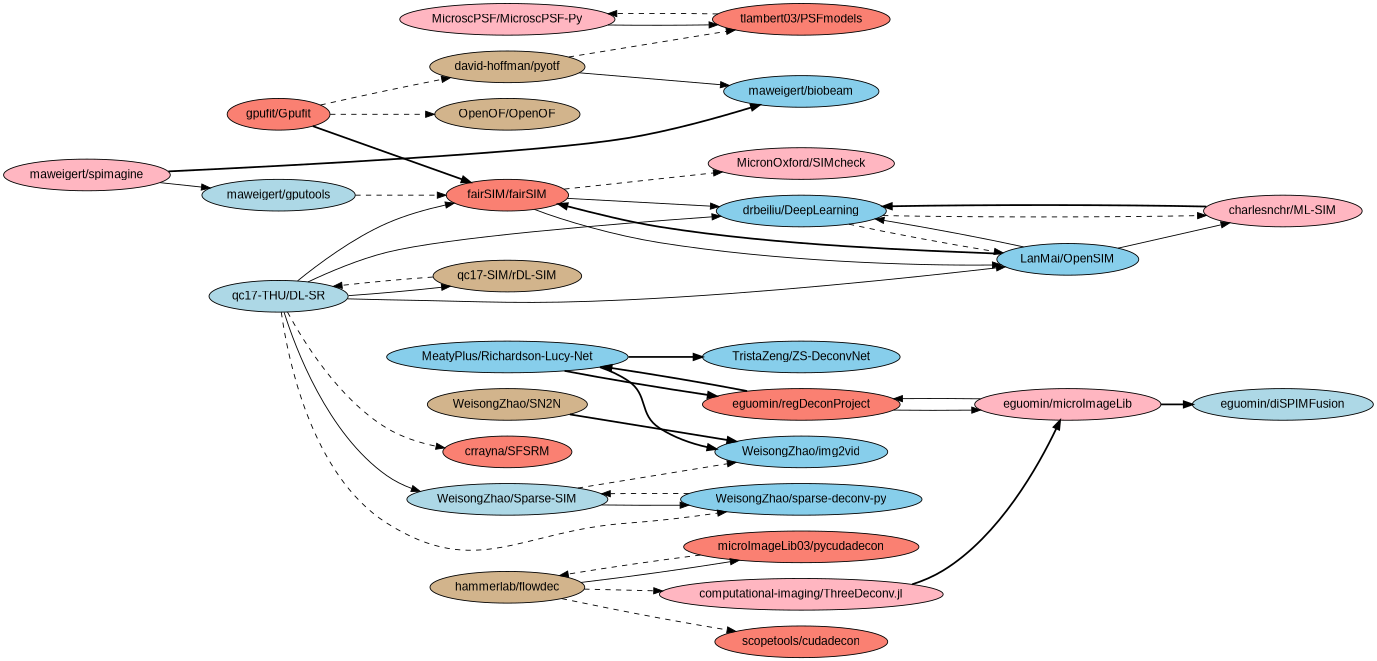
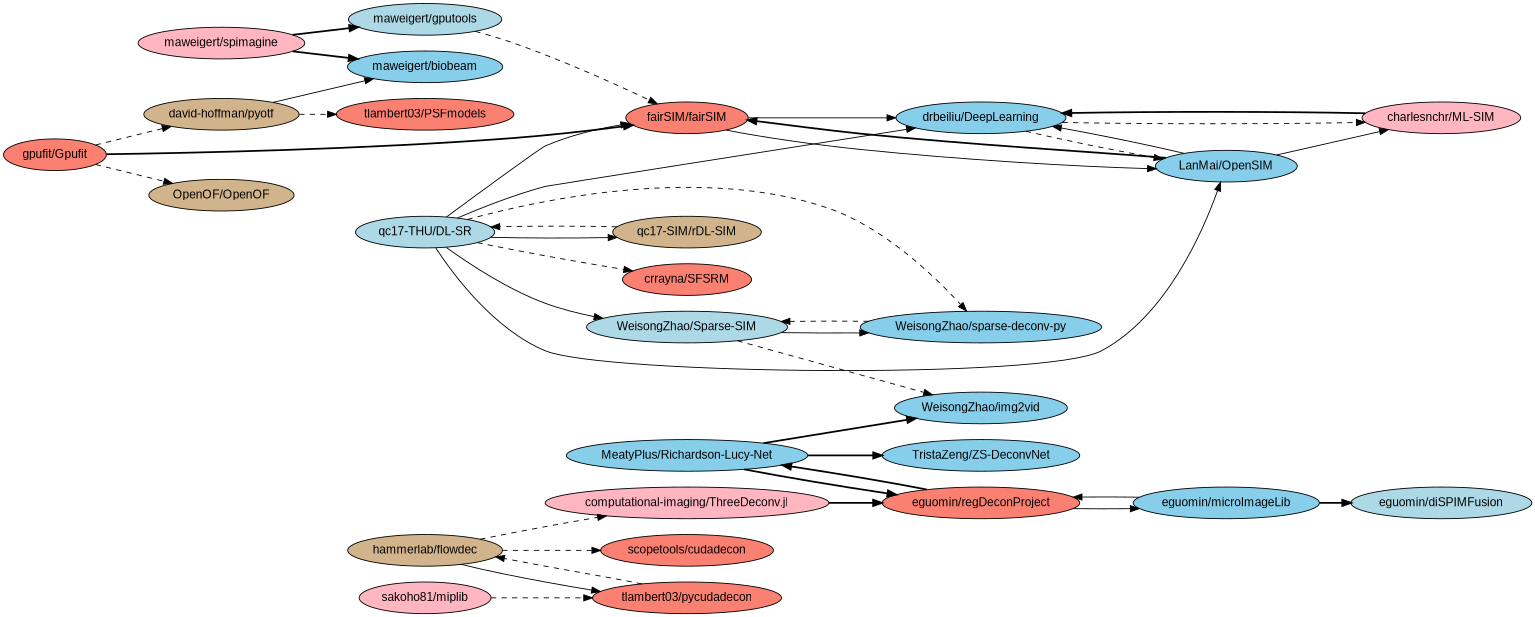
(507, 19) -> none
(801, 164) -> none
(181, 185) -> (321, 31)
(507, 404) -> none
(1068, 404) -> (1226, 503)
(999, 521) -> (851, 503)
(801, 547) -> (687, 598)
none -> (425, 598)
